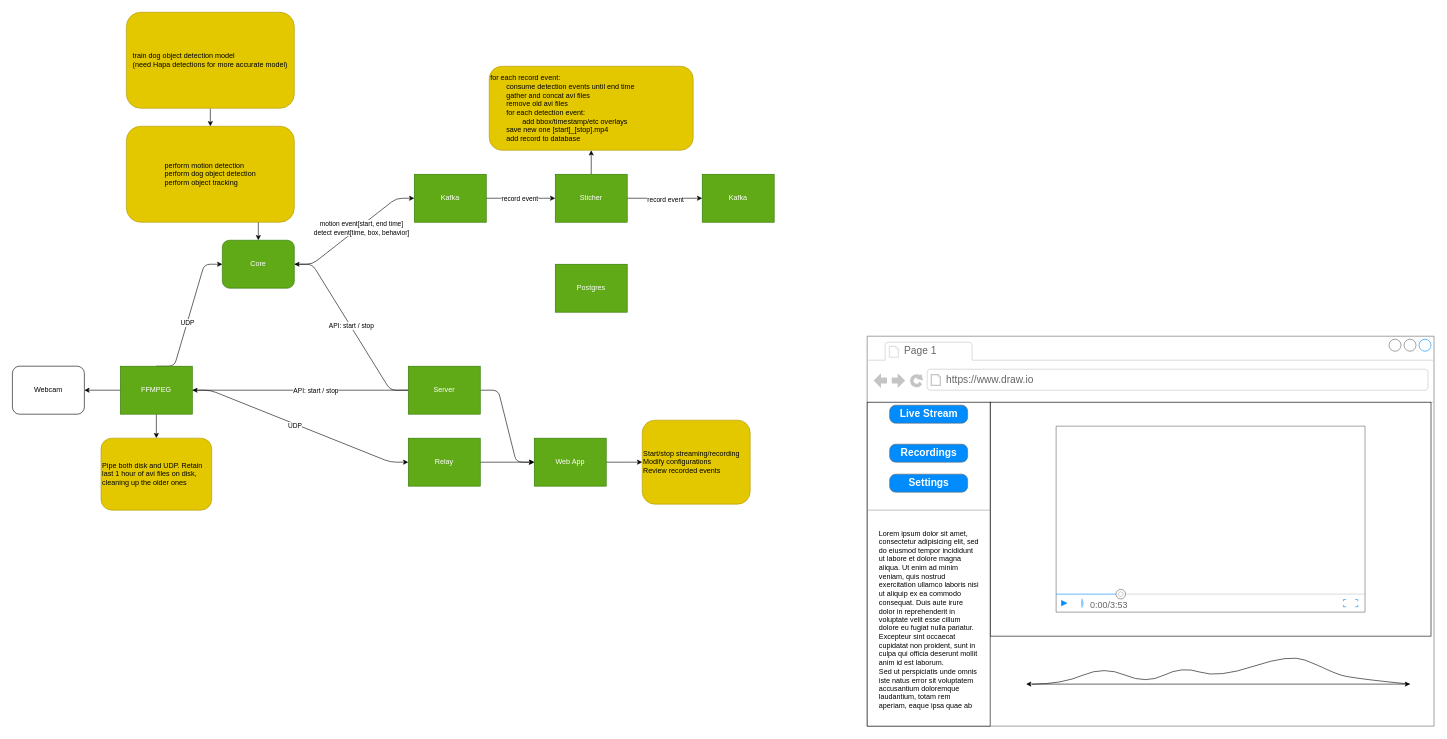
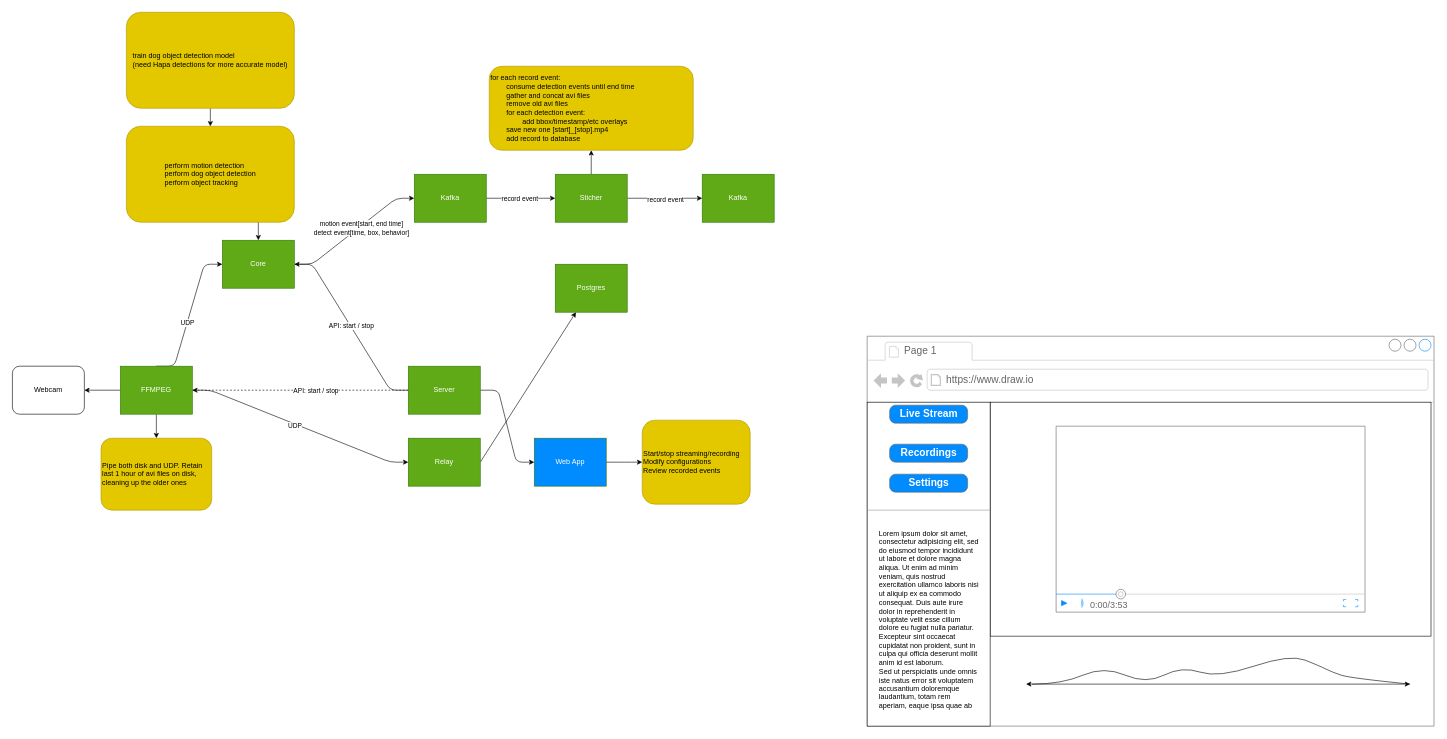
(258, 264) -> (258, 264)
(254, 390) -> (254, 390)
(498, 462) -> (528, 388)
(570, 462) -> (570, 462)
